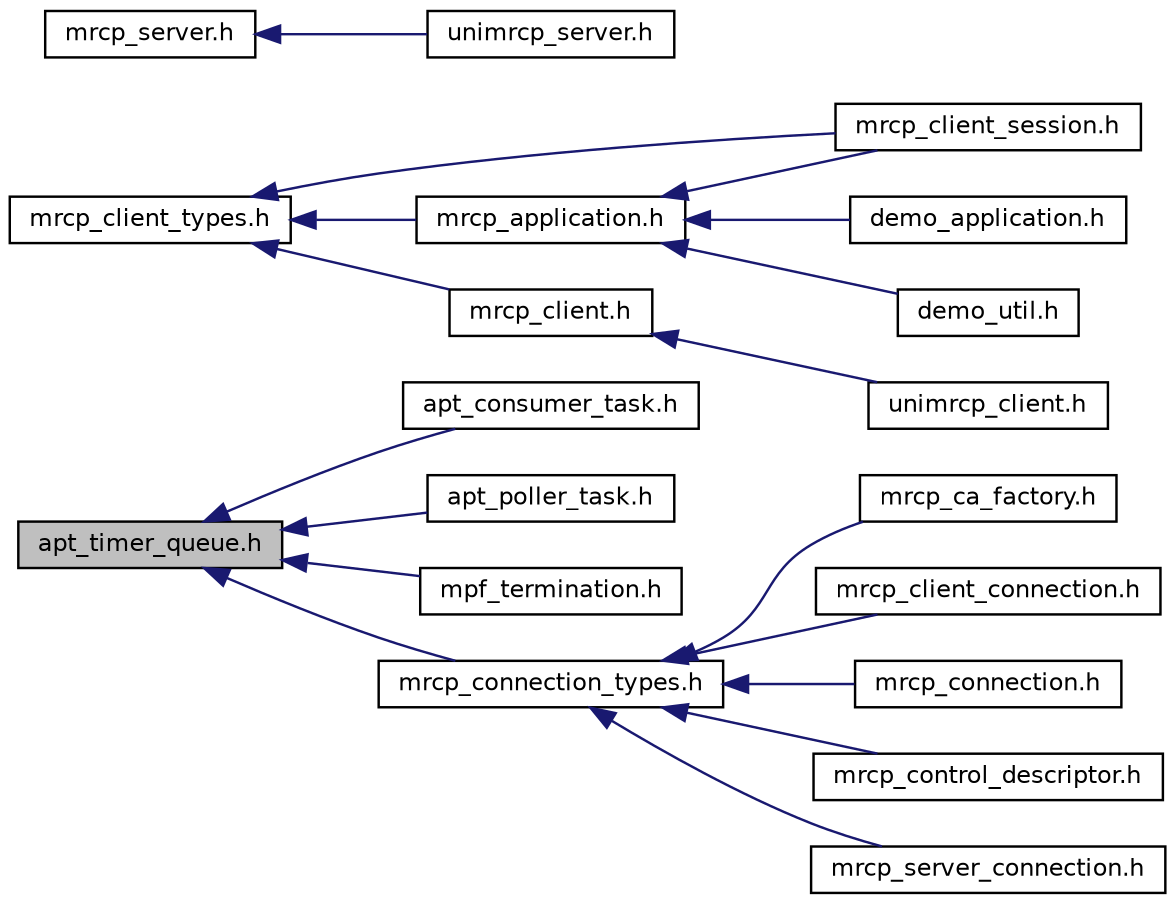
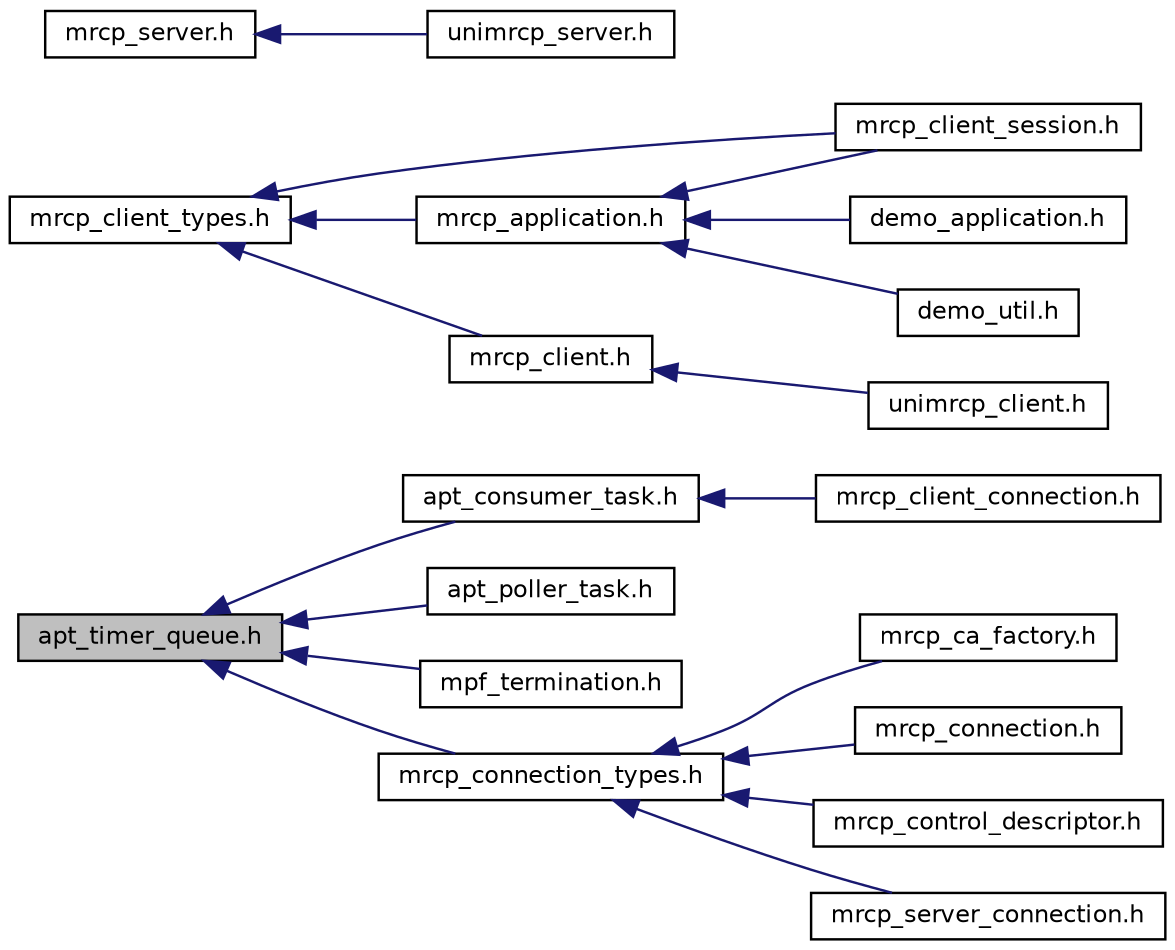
(782, 635) -> (770, 498)
